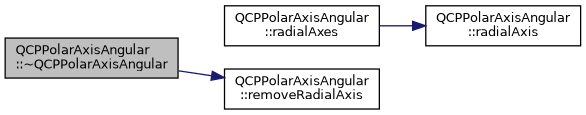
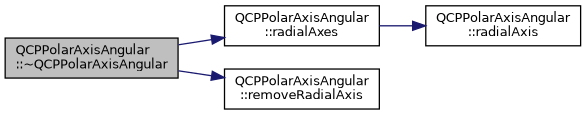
none -> (195, 42)
